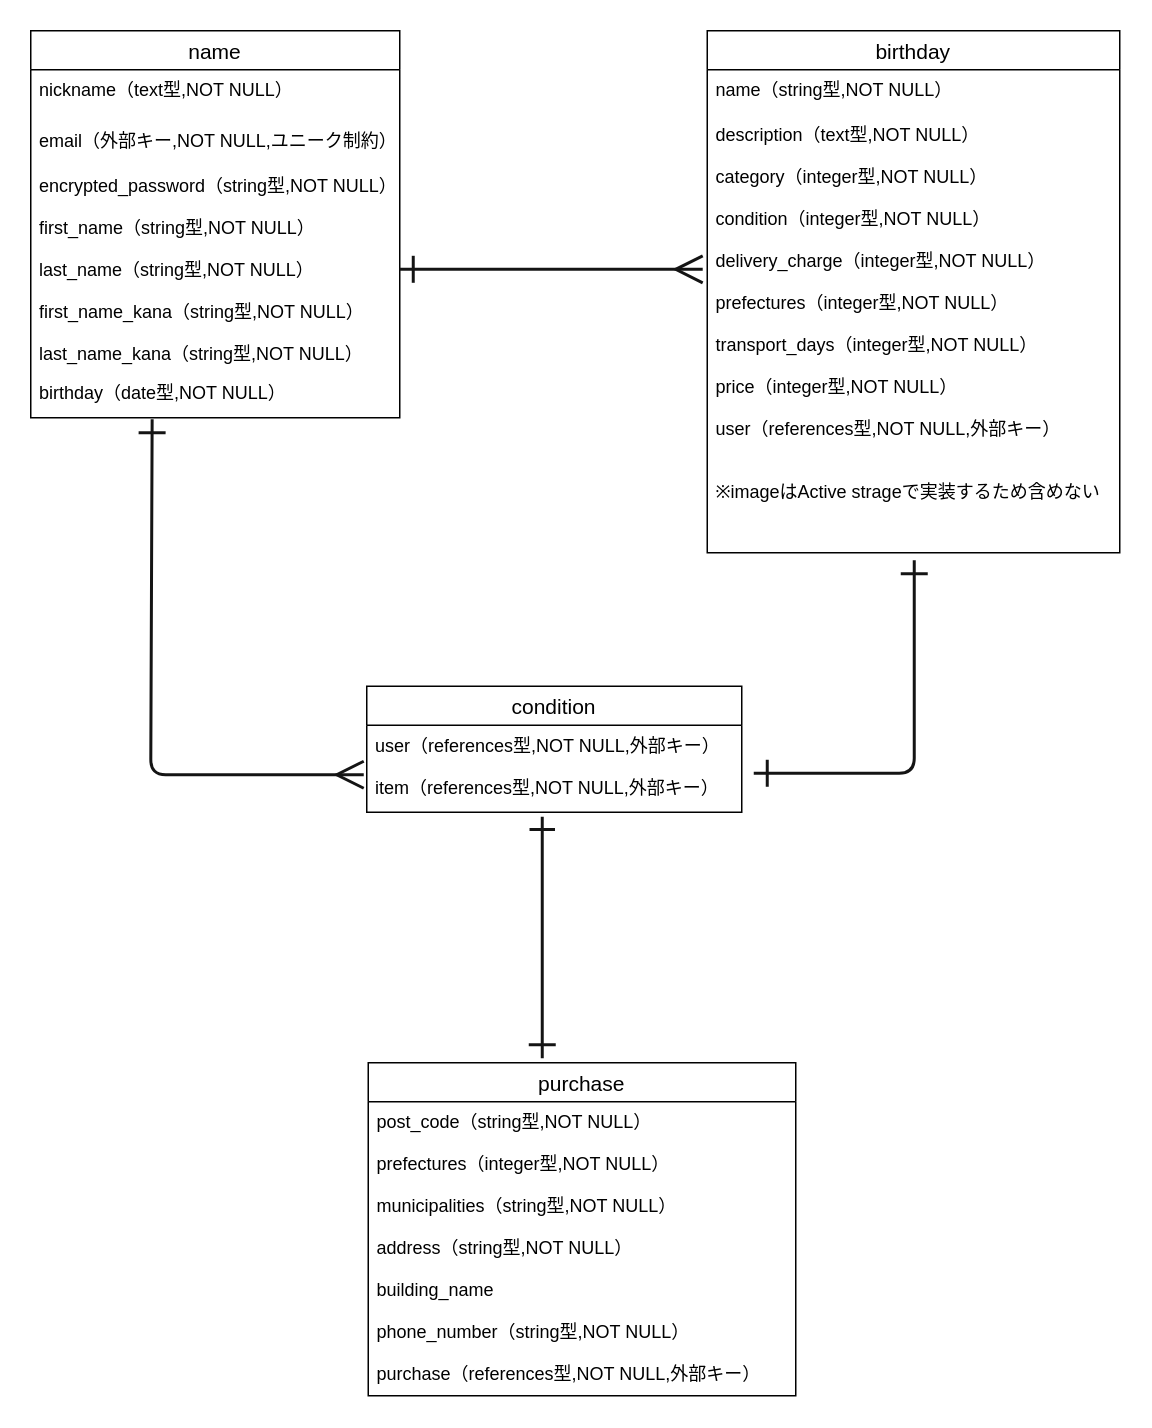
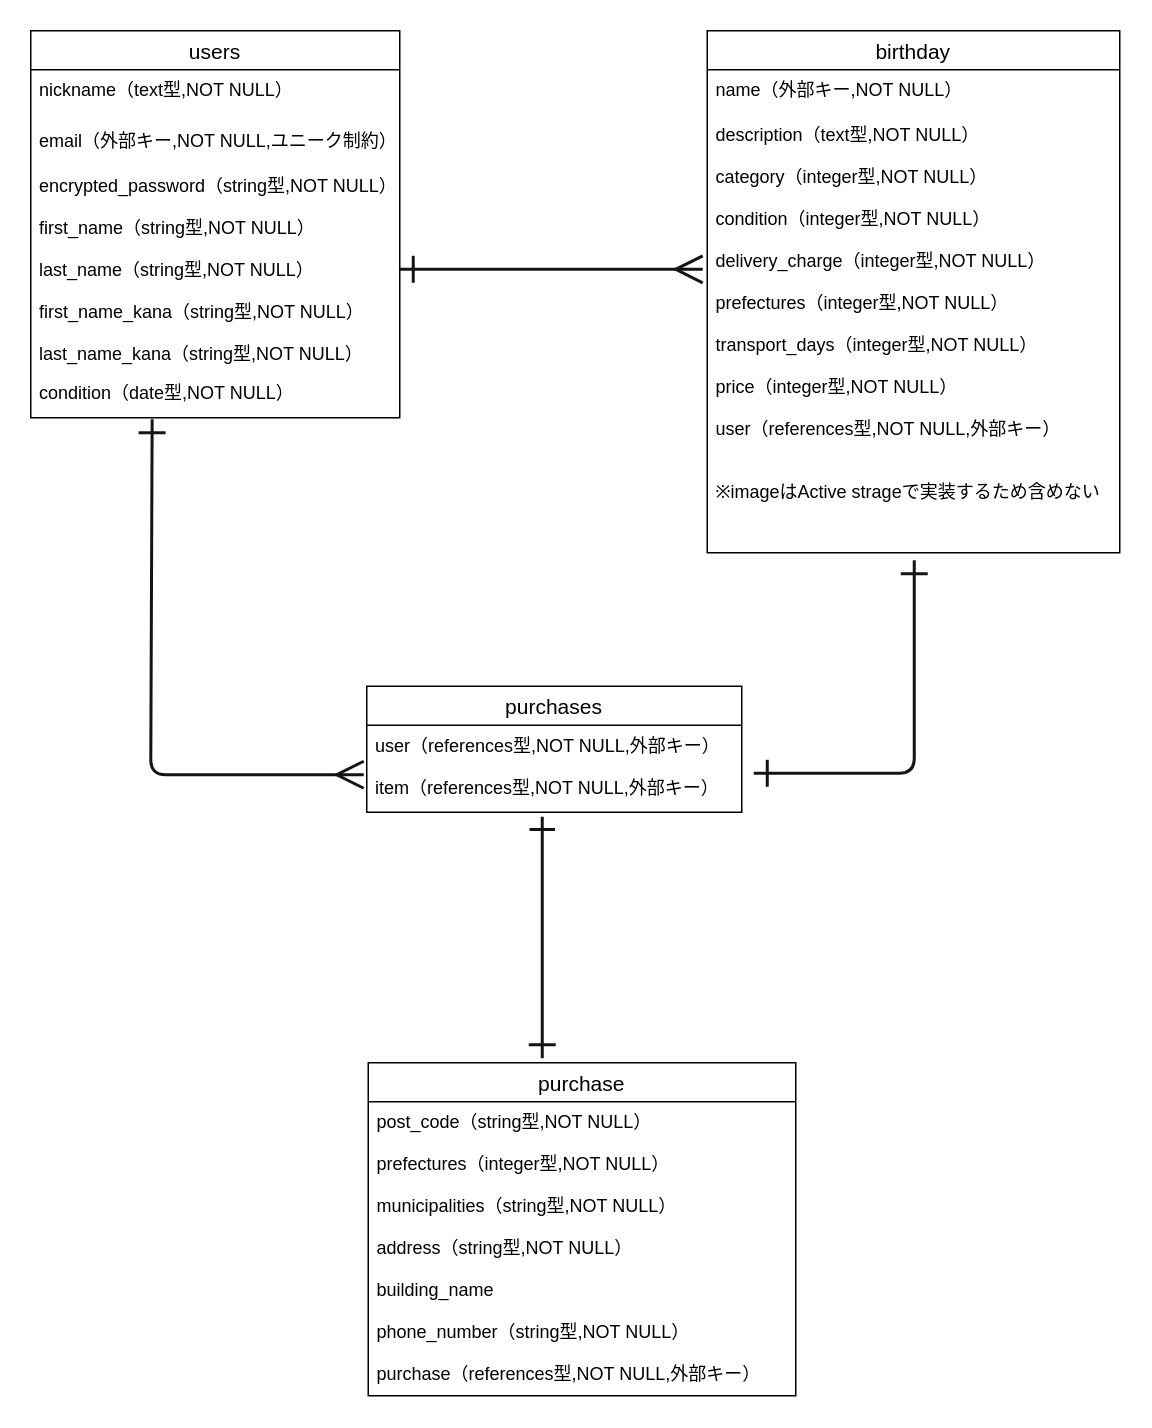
(215, 52) -> (215, 52)
(831, 90) -> (830, 90)
(165, 393) -> (168, 393)
(554, 707) -> (554, 707)
